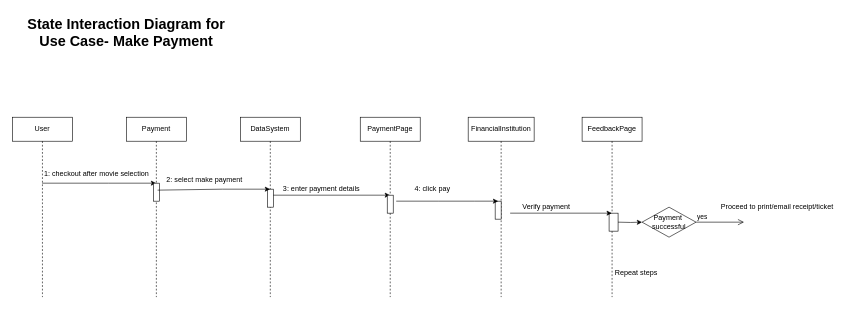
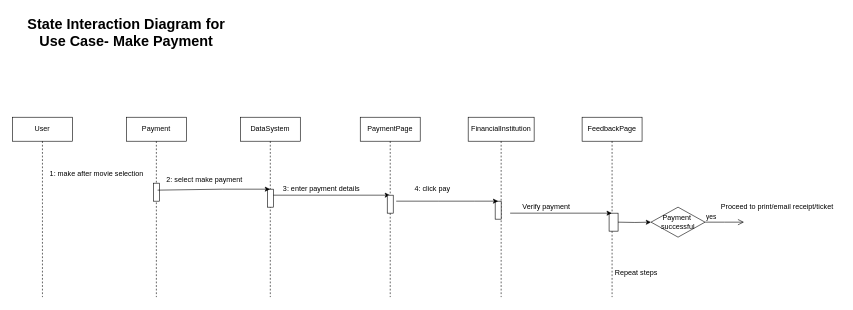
(97, 174) -> (97, 174)
(150, 183) -> none
(669, 222) -> (678, 222)
